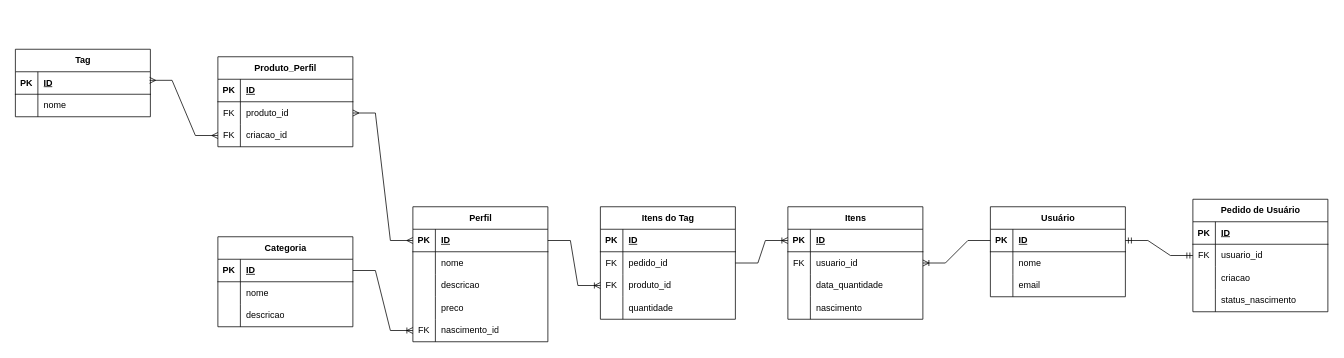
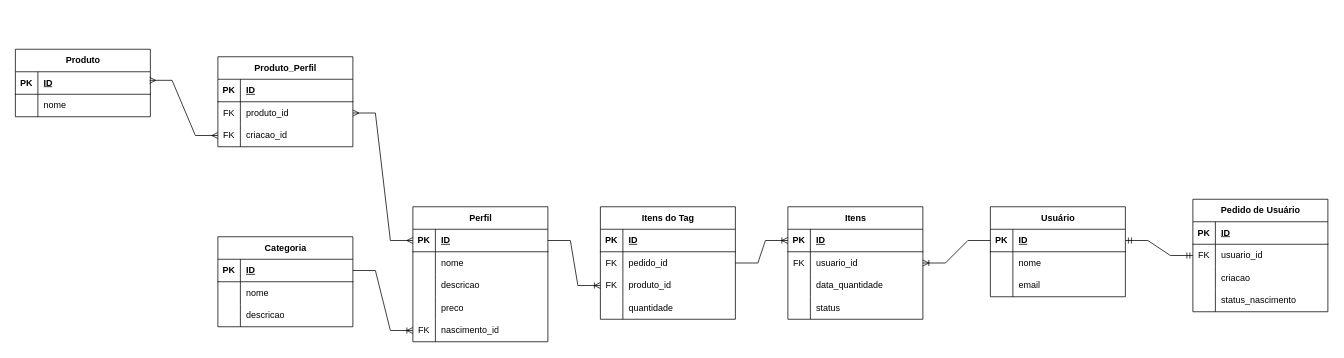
(83, 60) -> (83, 60)
(840, 308) -> (831, 308)
